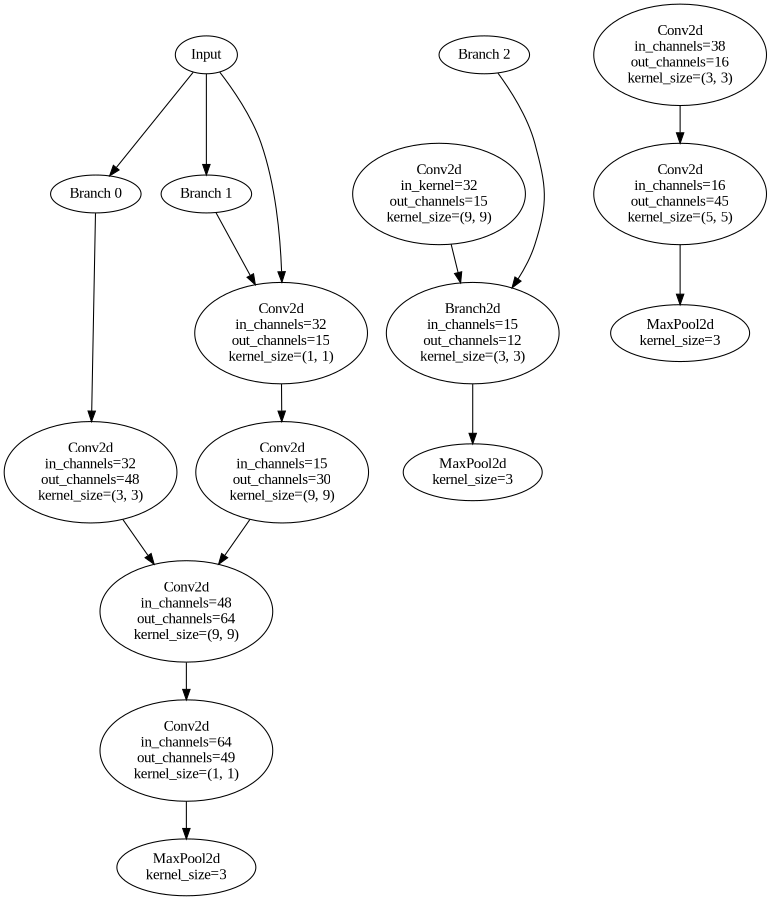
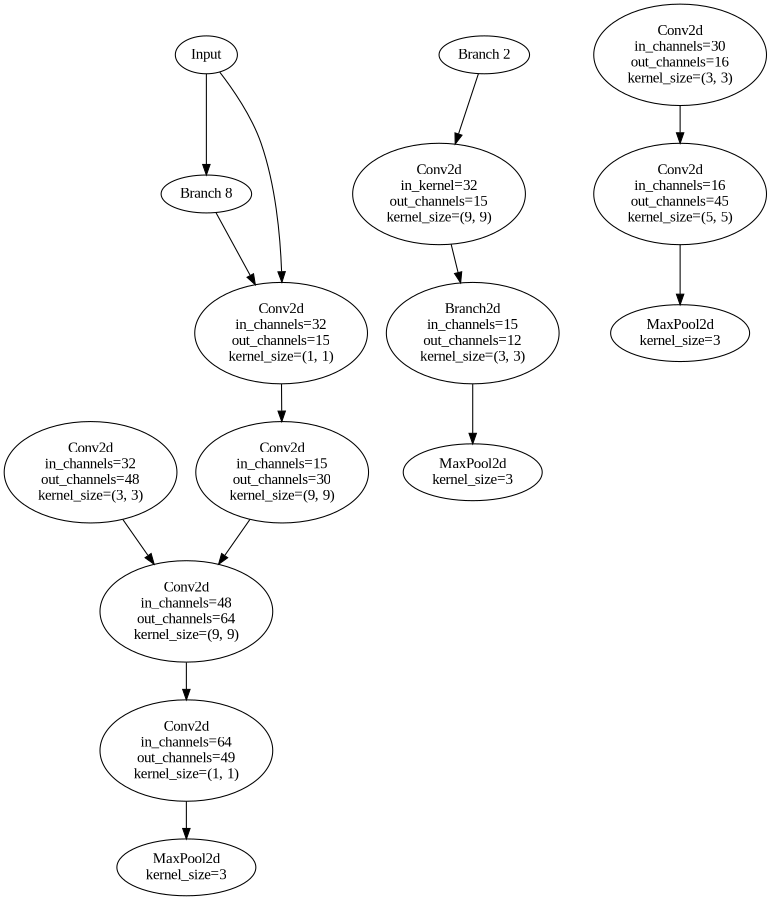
(680, 55) -> (680, 55)
(542, 173) -> (468, 104)
(96, 194) -> none
(206, 194) -> (206, 194)
